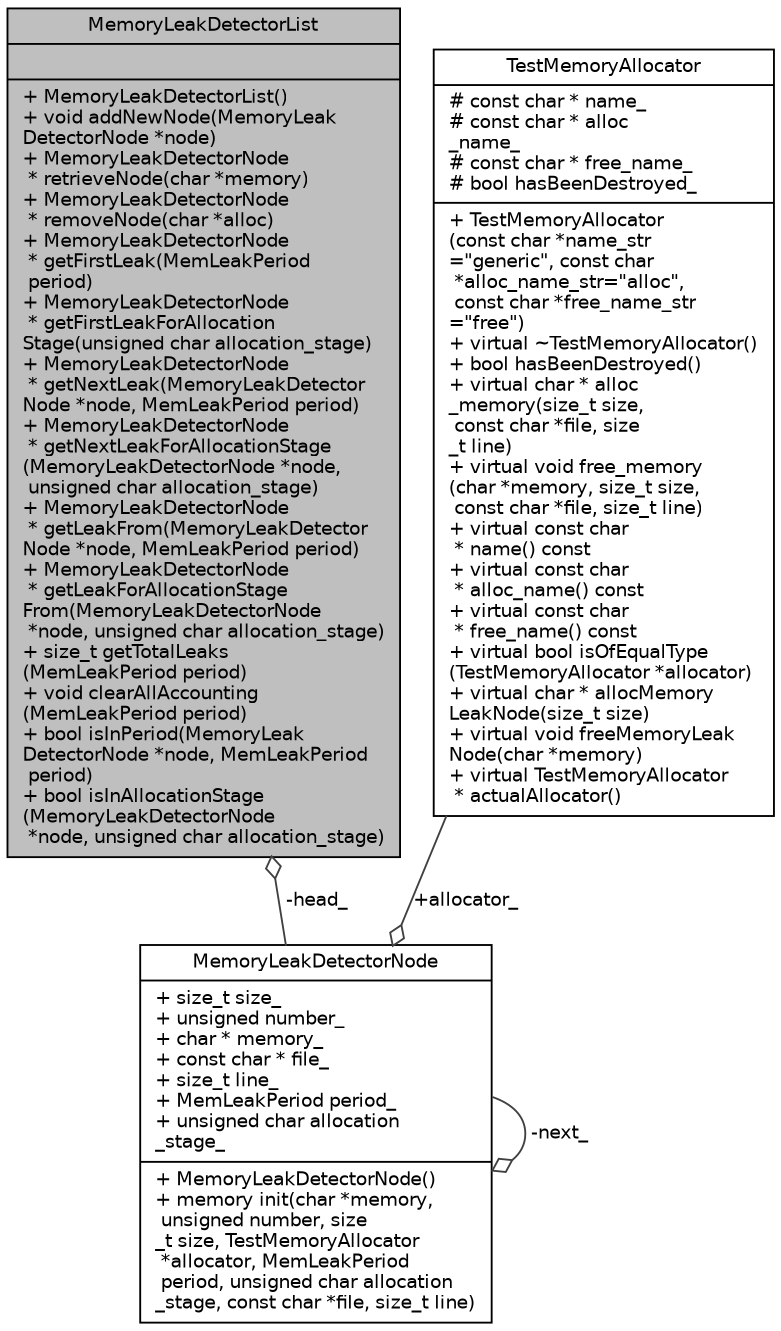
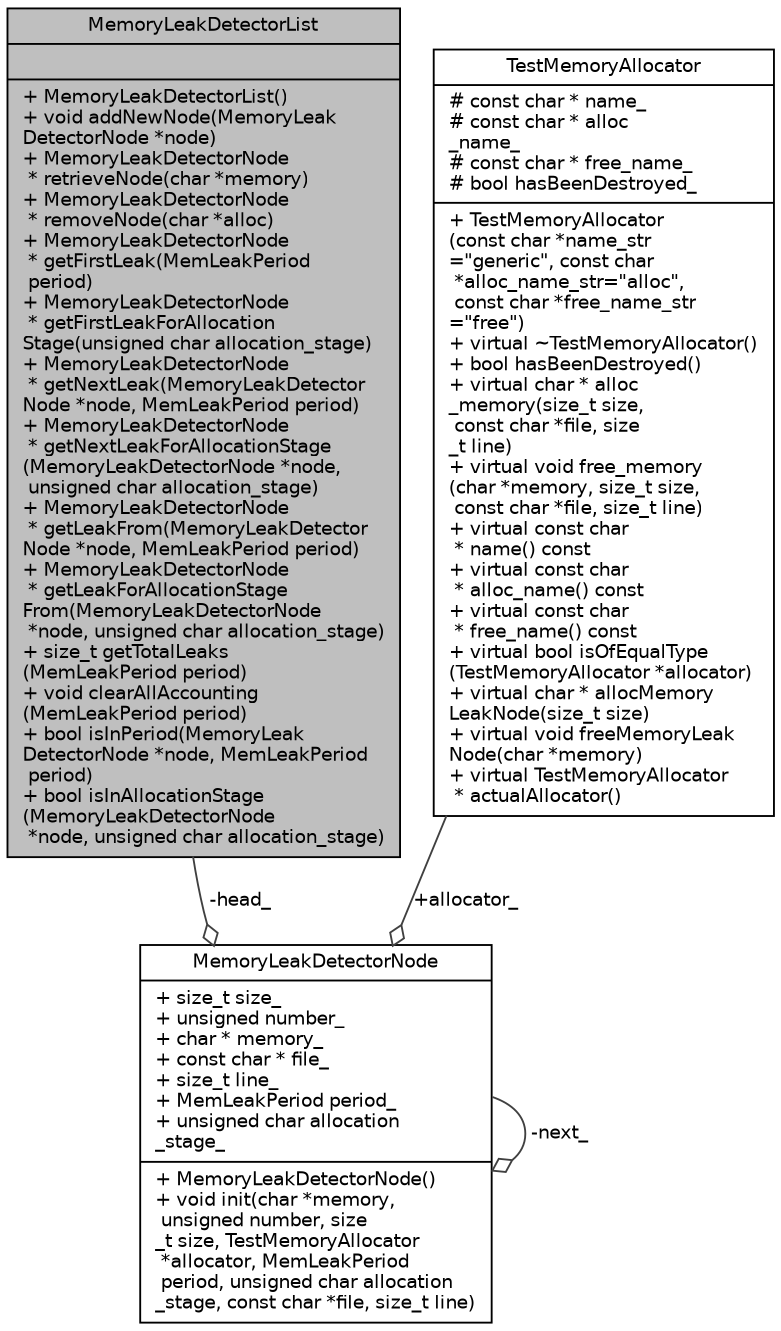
(281, 912) -> (199, 891)
(294, 1200) -> (276, 1200)
